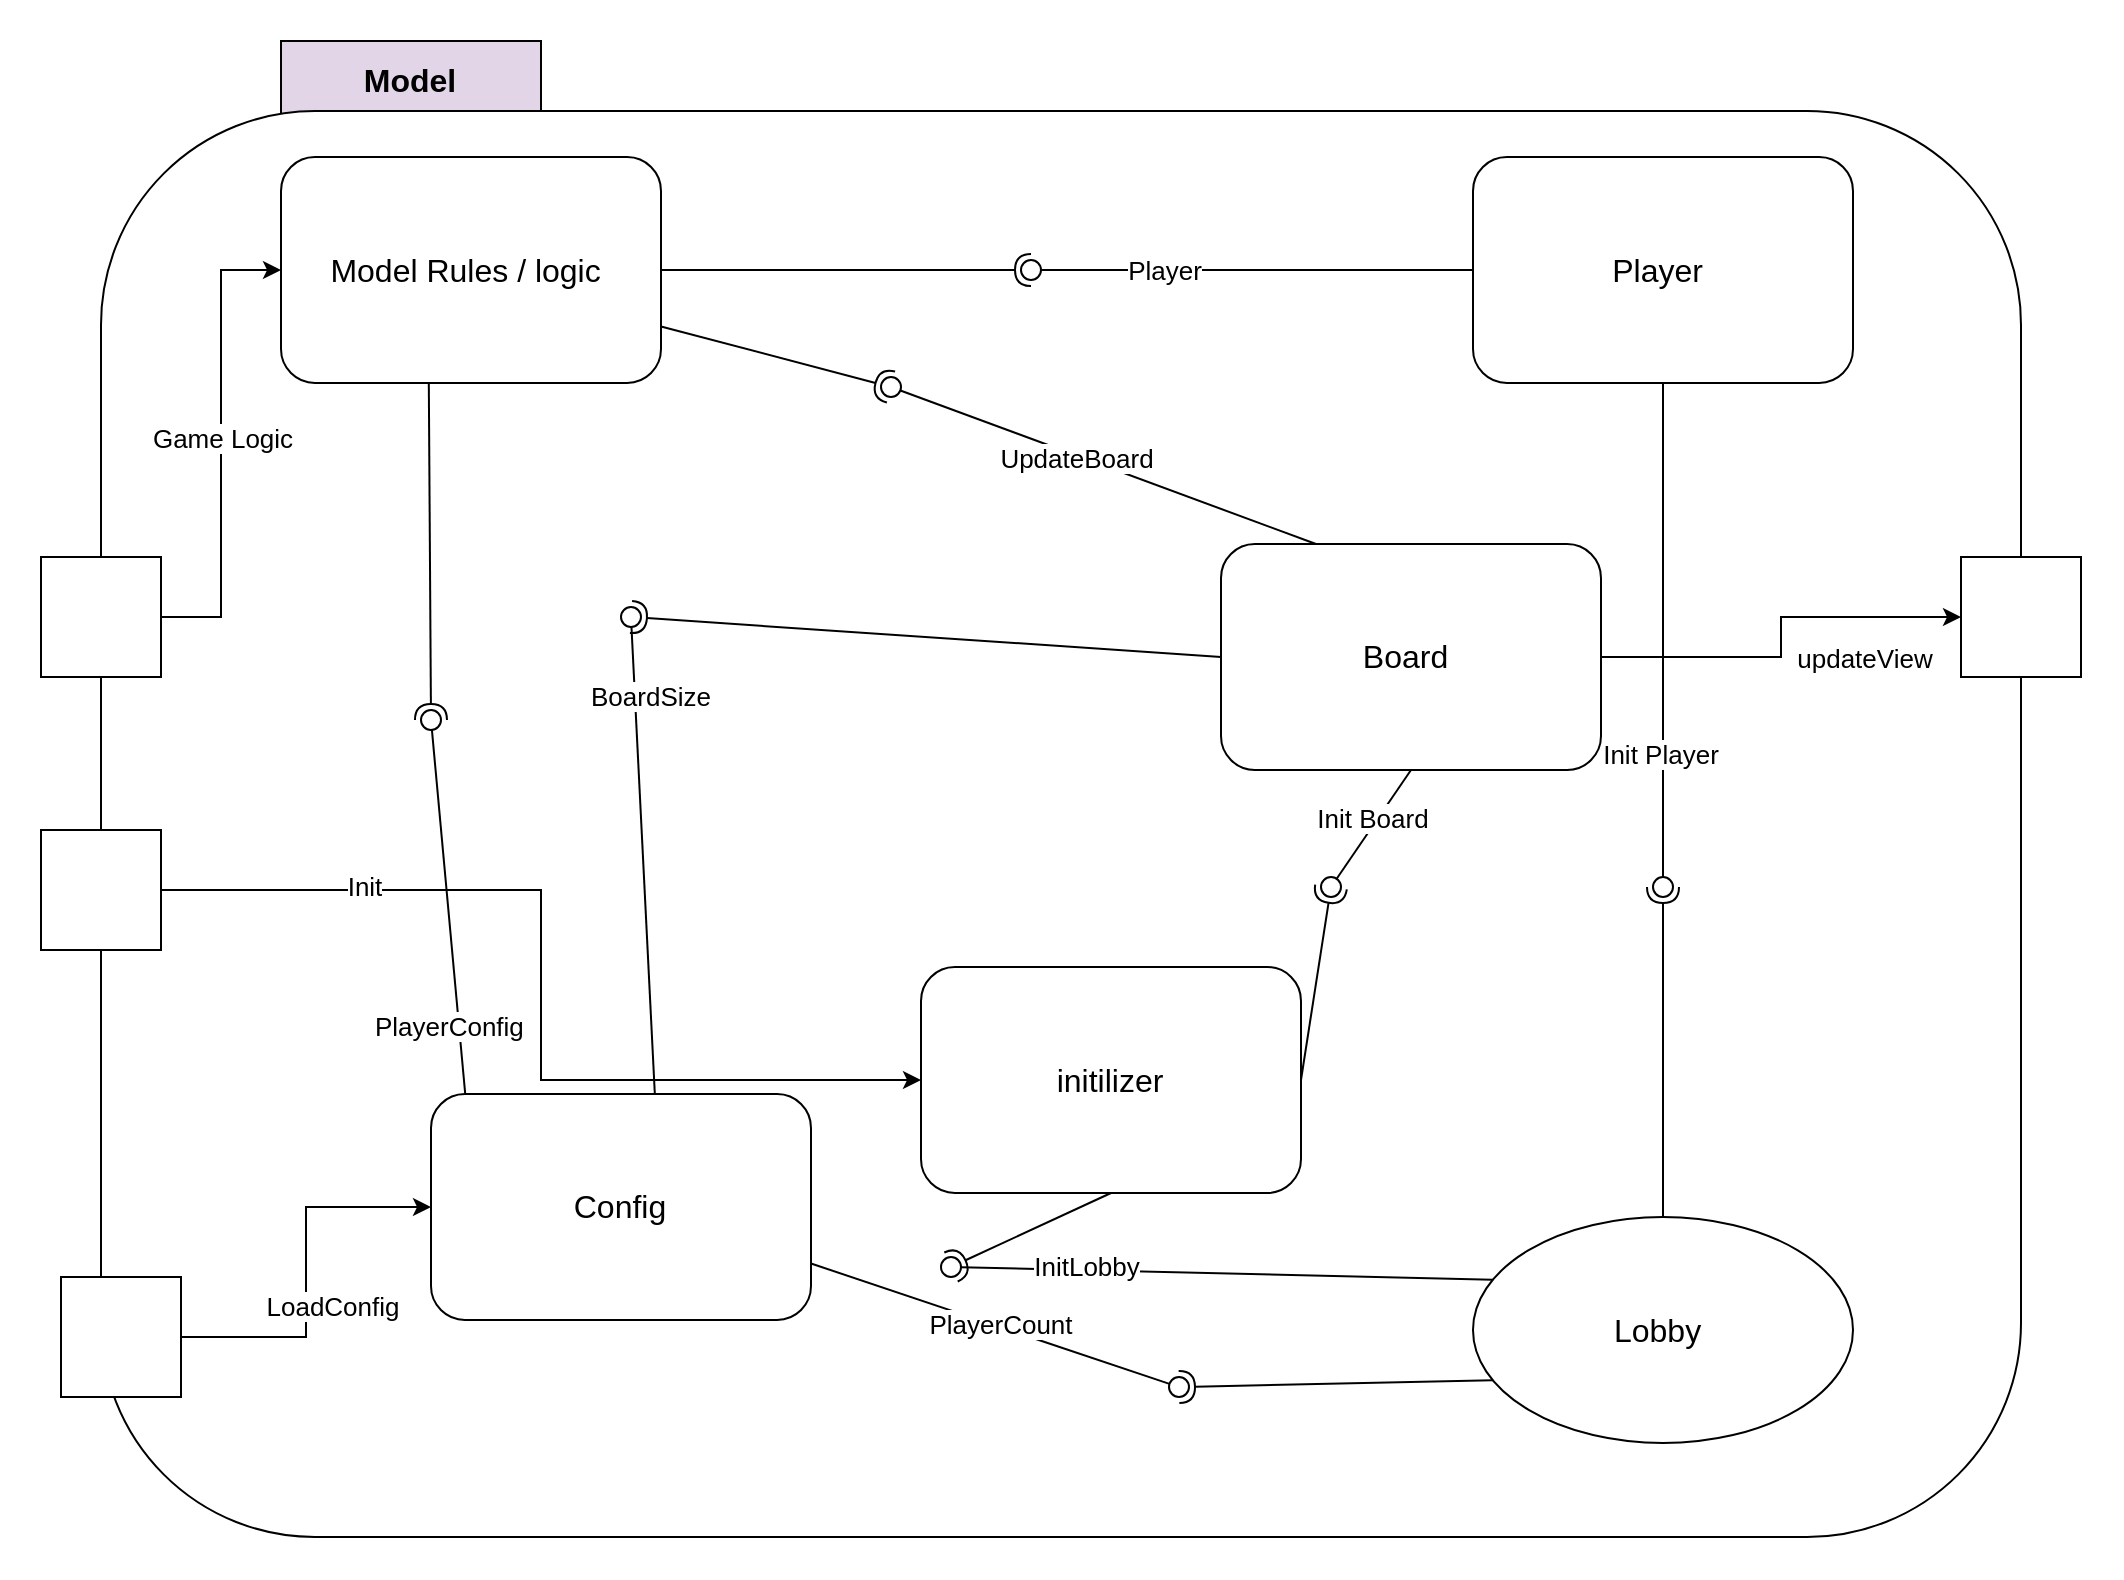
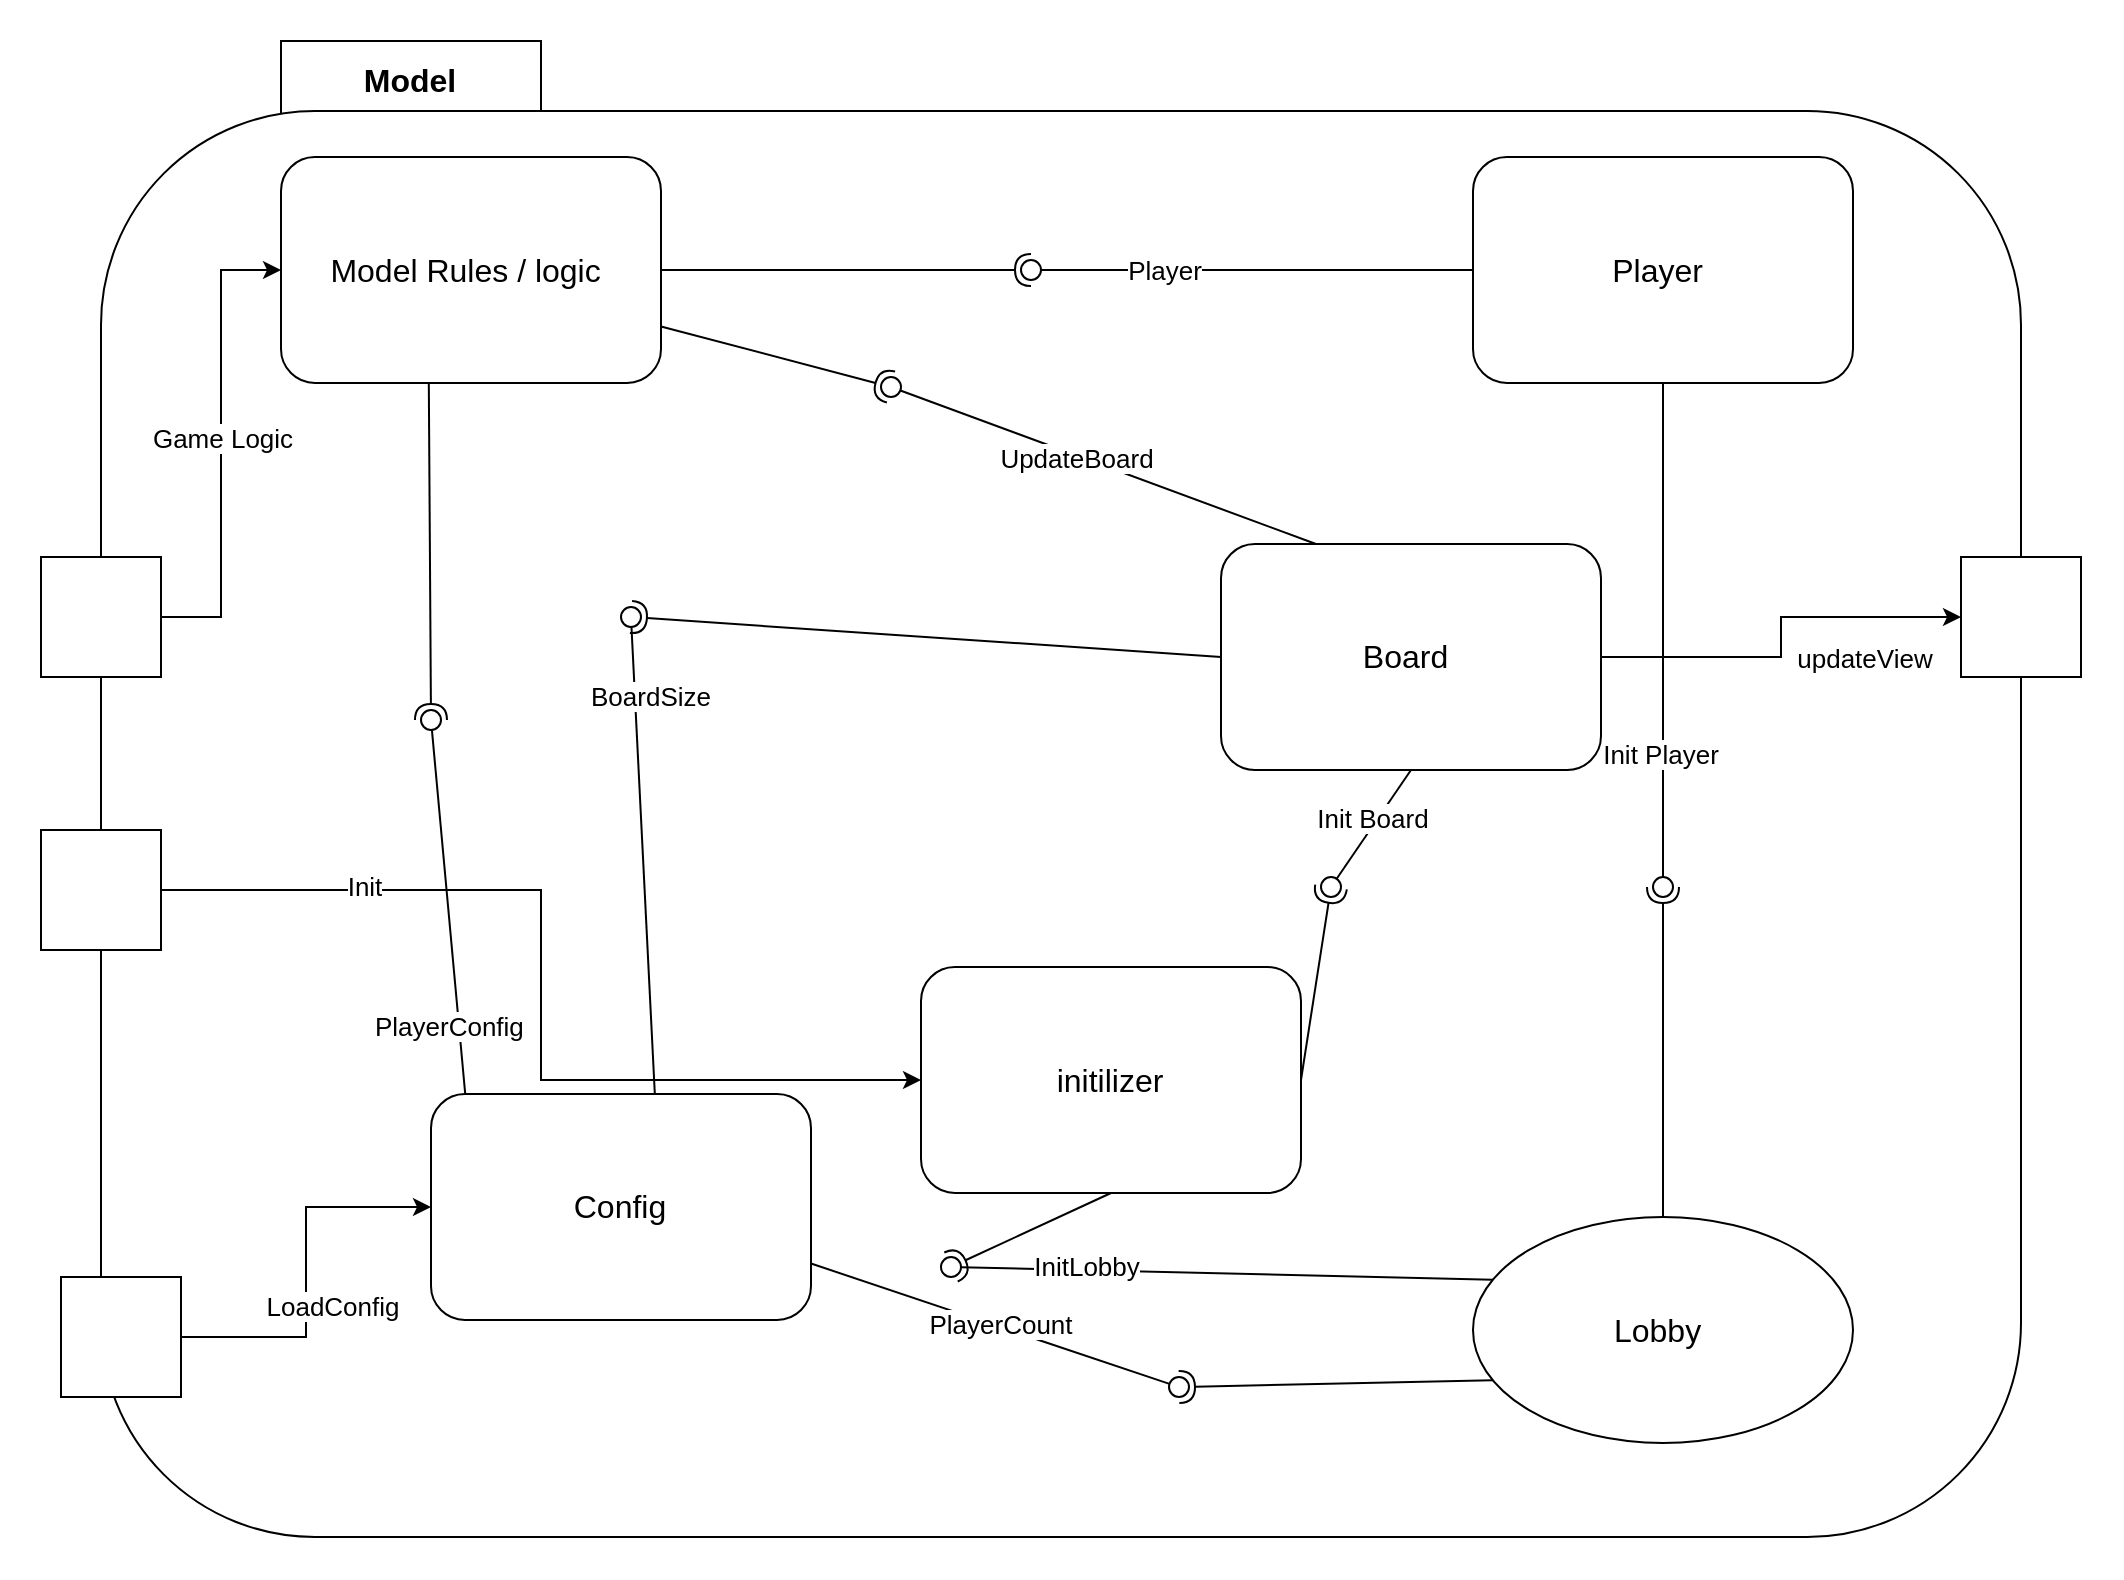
(411, 81) -> (411, 81)
